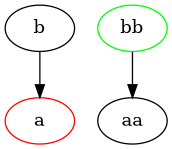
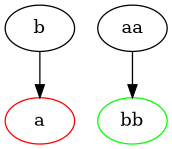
(132, 68) -> (132, 68)
